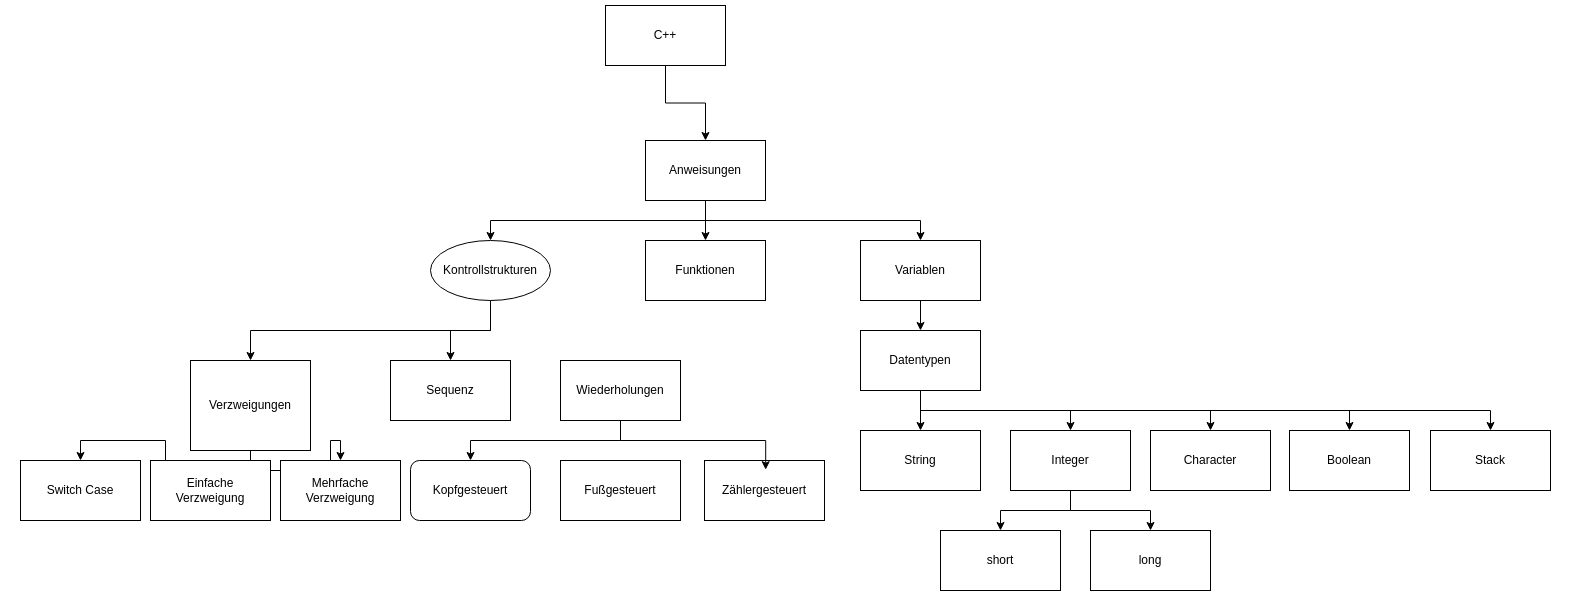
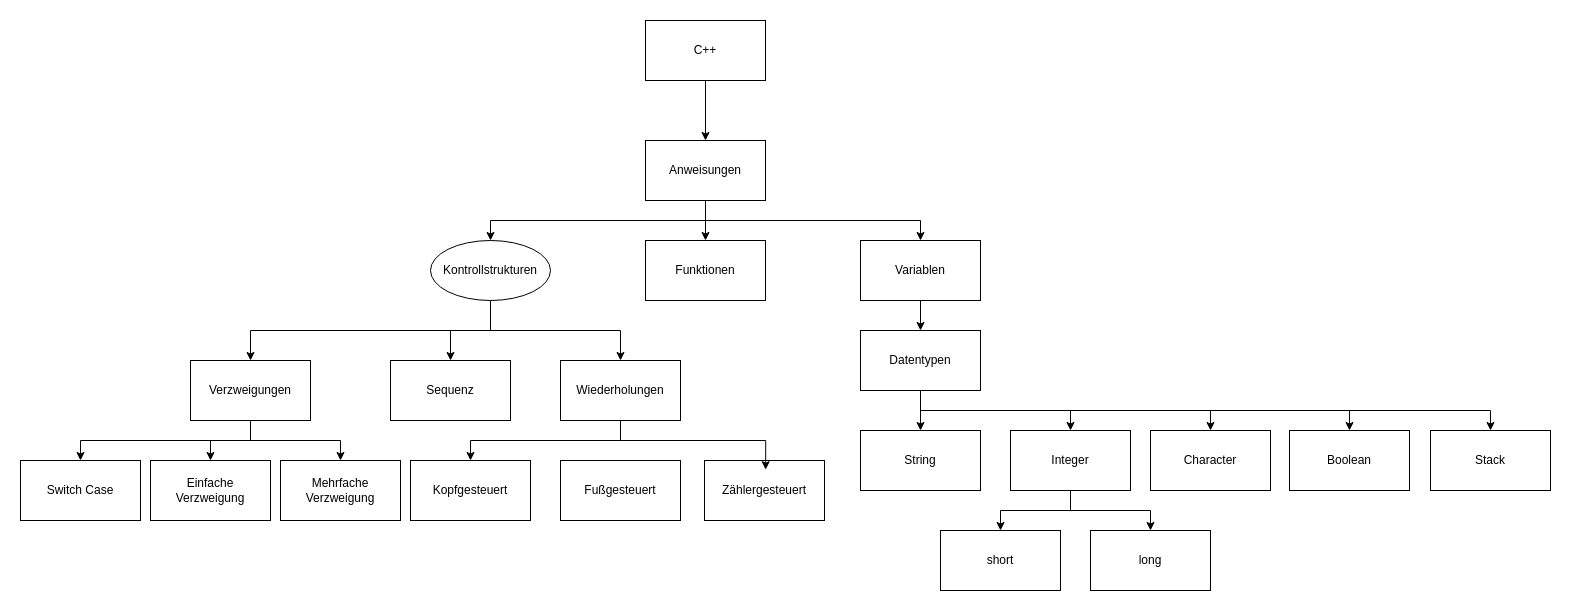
(666, 36) -> (706, 51)
none -> (568, 331)
(251, 406) -> (251, 391)
(471, 491) -> (471, 491)
